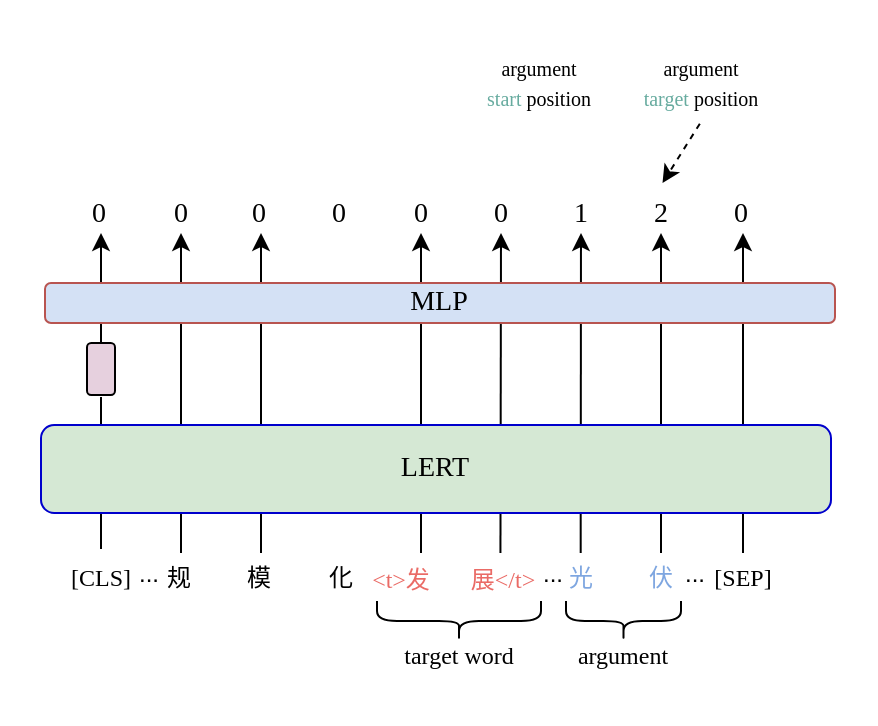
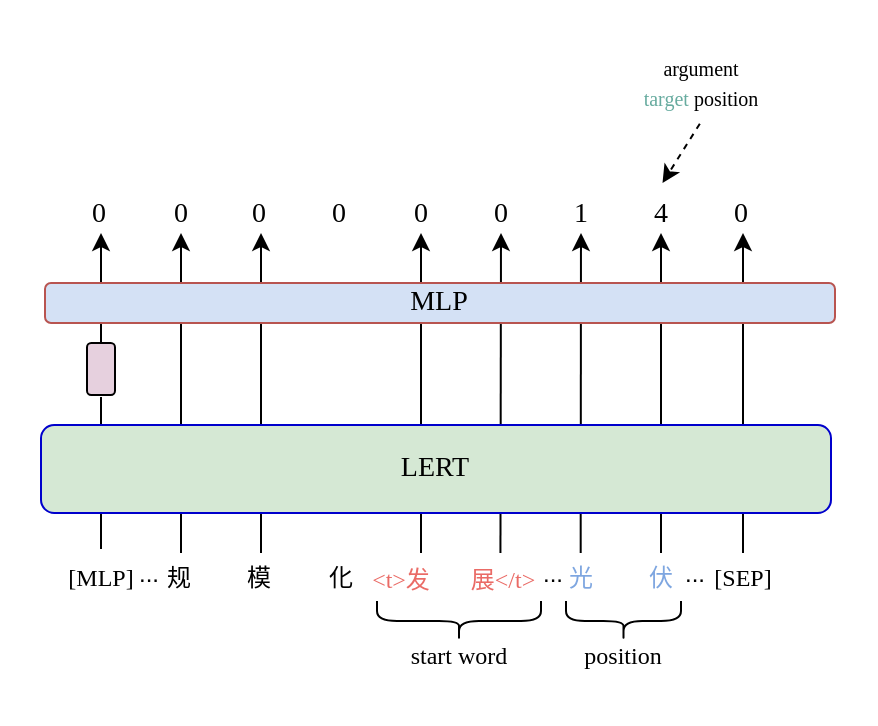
(539, 82) -> none
(662, 213) -> (662, 213)
(102, 579) -> (102, 579)
(460, 657) -> (460, 657)
(624, 657) -> (624, 657)
